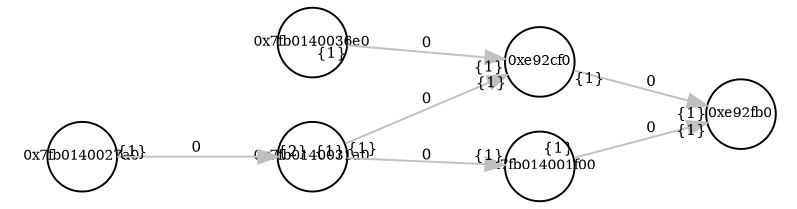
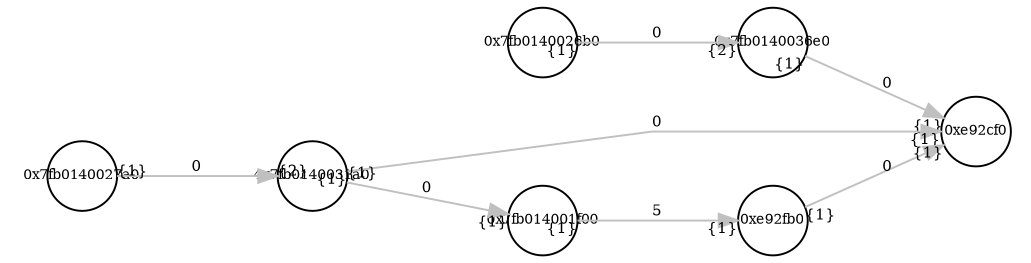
none -> (543, 43)
(631, 86) -> (865, 180)
(652, 129) -> (658, 212)
(312, 157) -> (312, 176)
